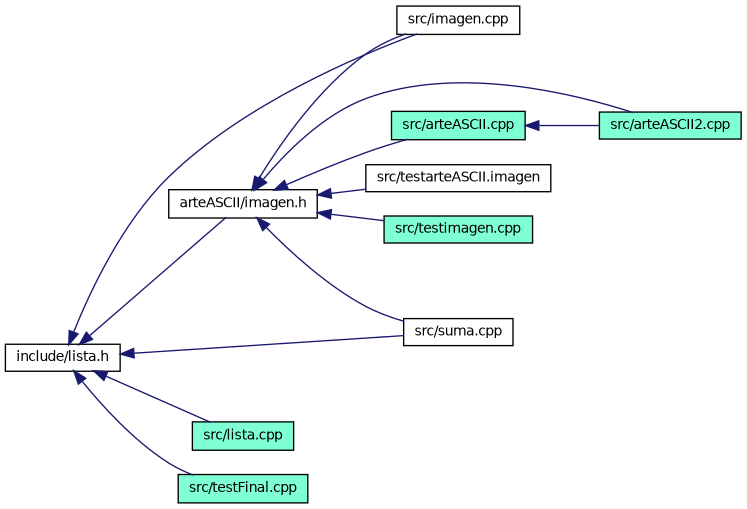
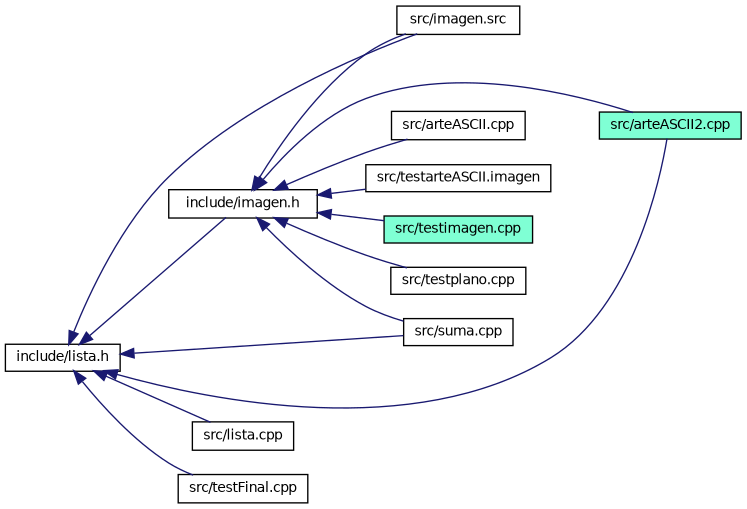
(458, 20) -> (458, 20)
(458, 126) -> (458, 126)
(569, 126) -> (463, 393)
(243, 204) -> (243, 204)
none -> (458, 281)
(243, 436) -> (243, 436)
(243, 489) -> (243, 489)
